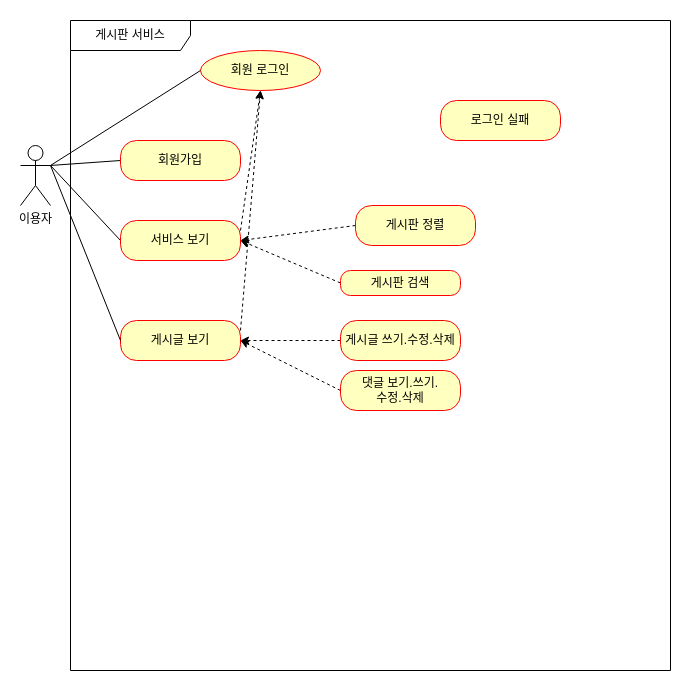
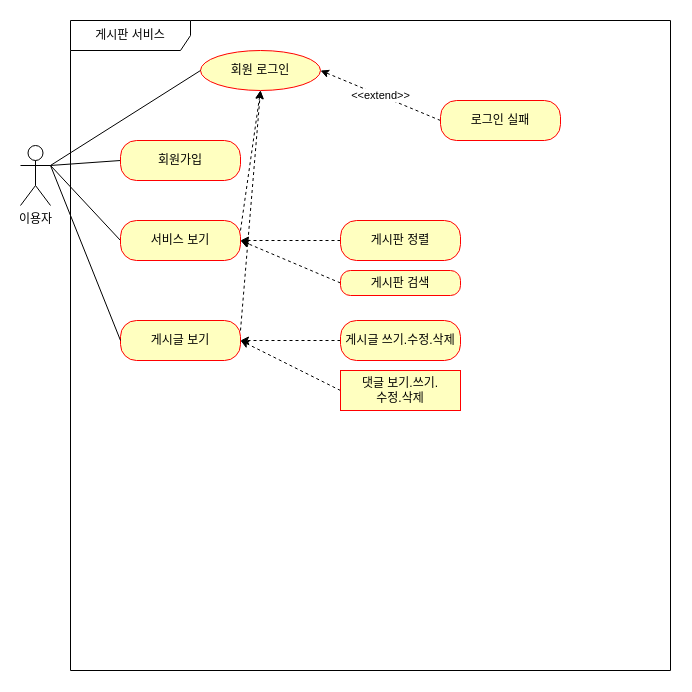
none -> (384, 97)
(416, 226) -> (401, 241)
(401, 391) -> (401, 391)
